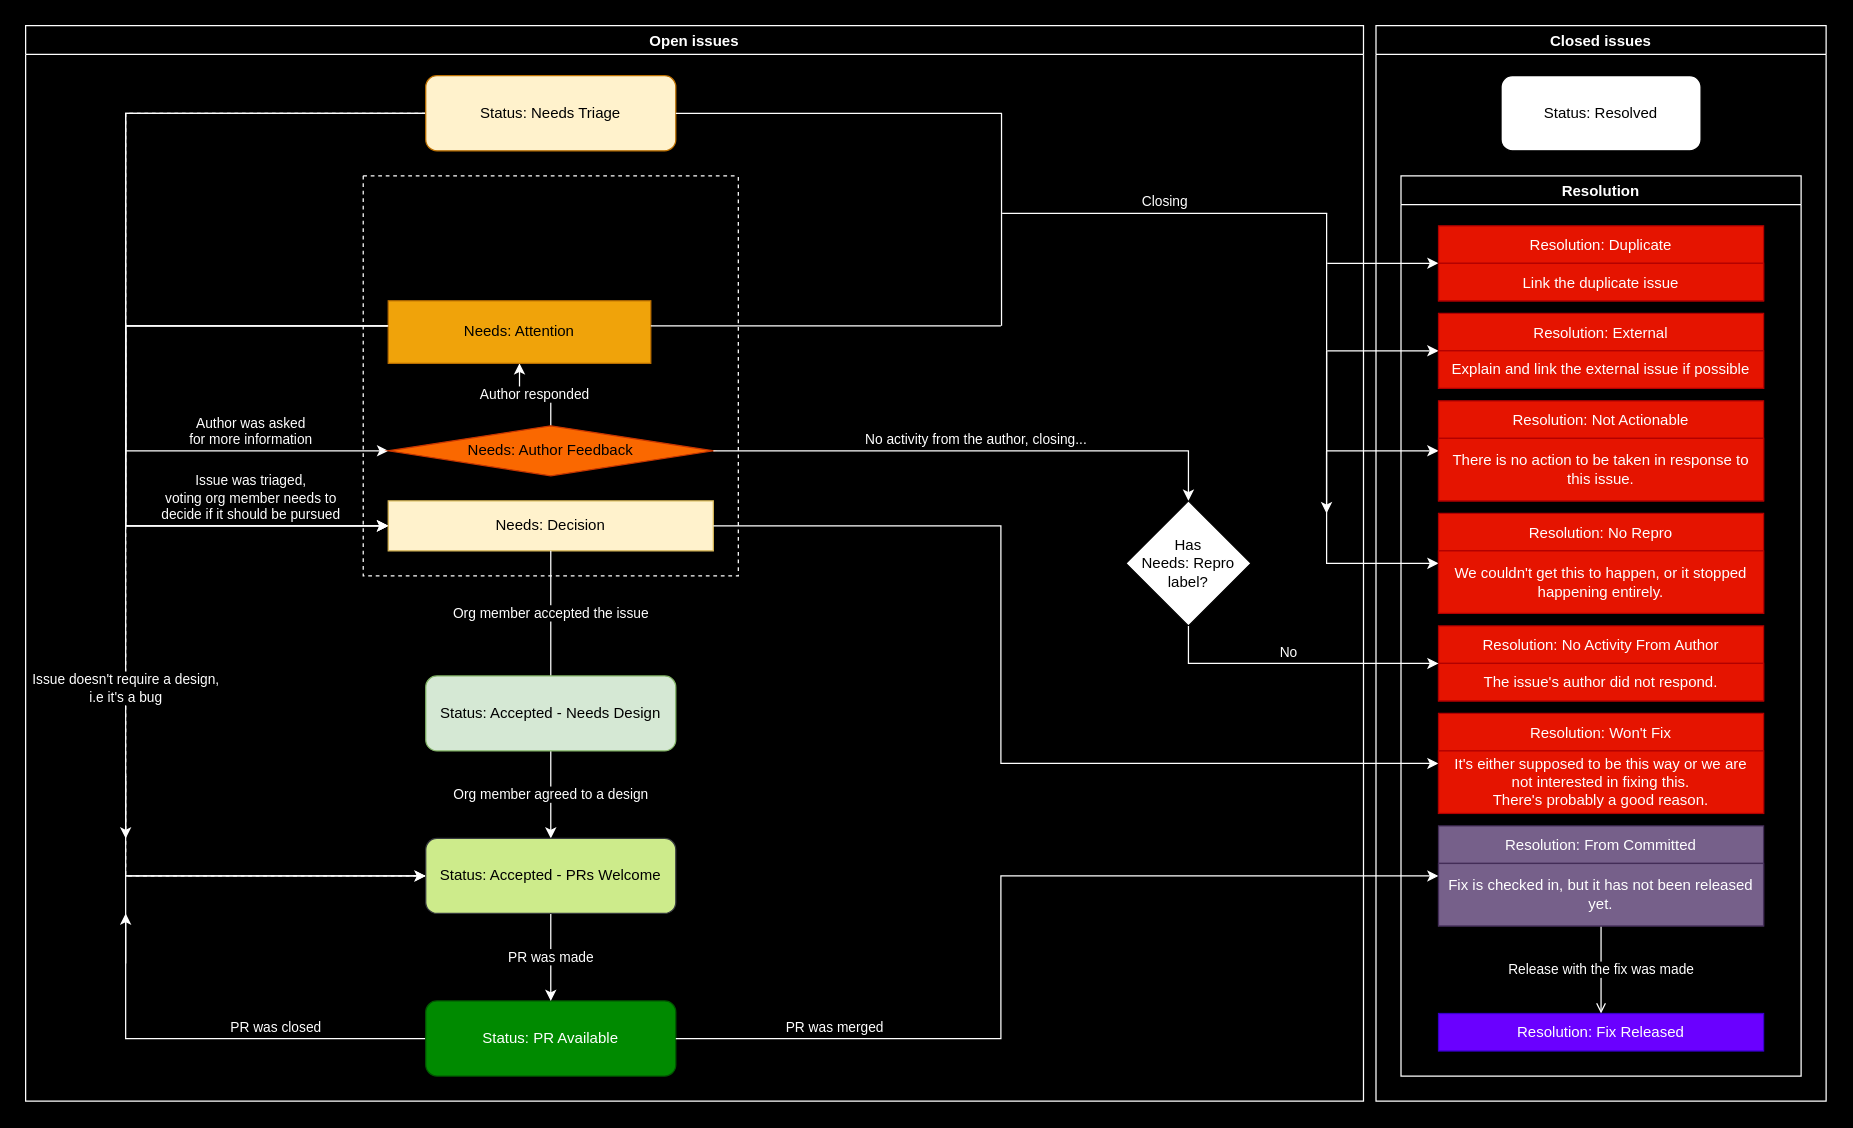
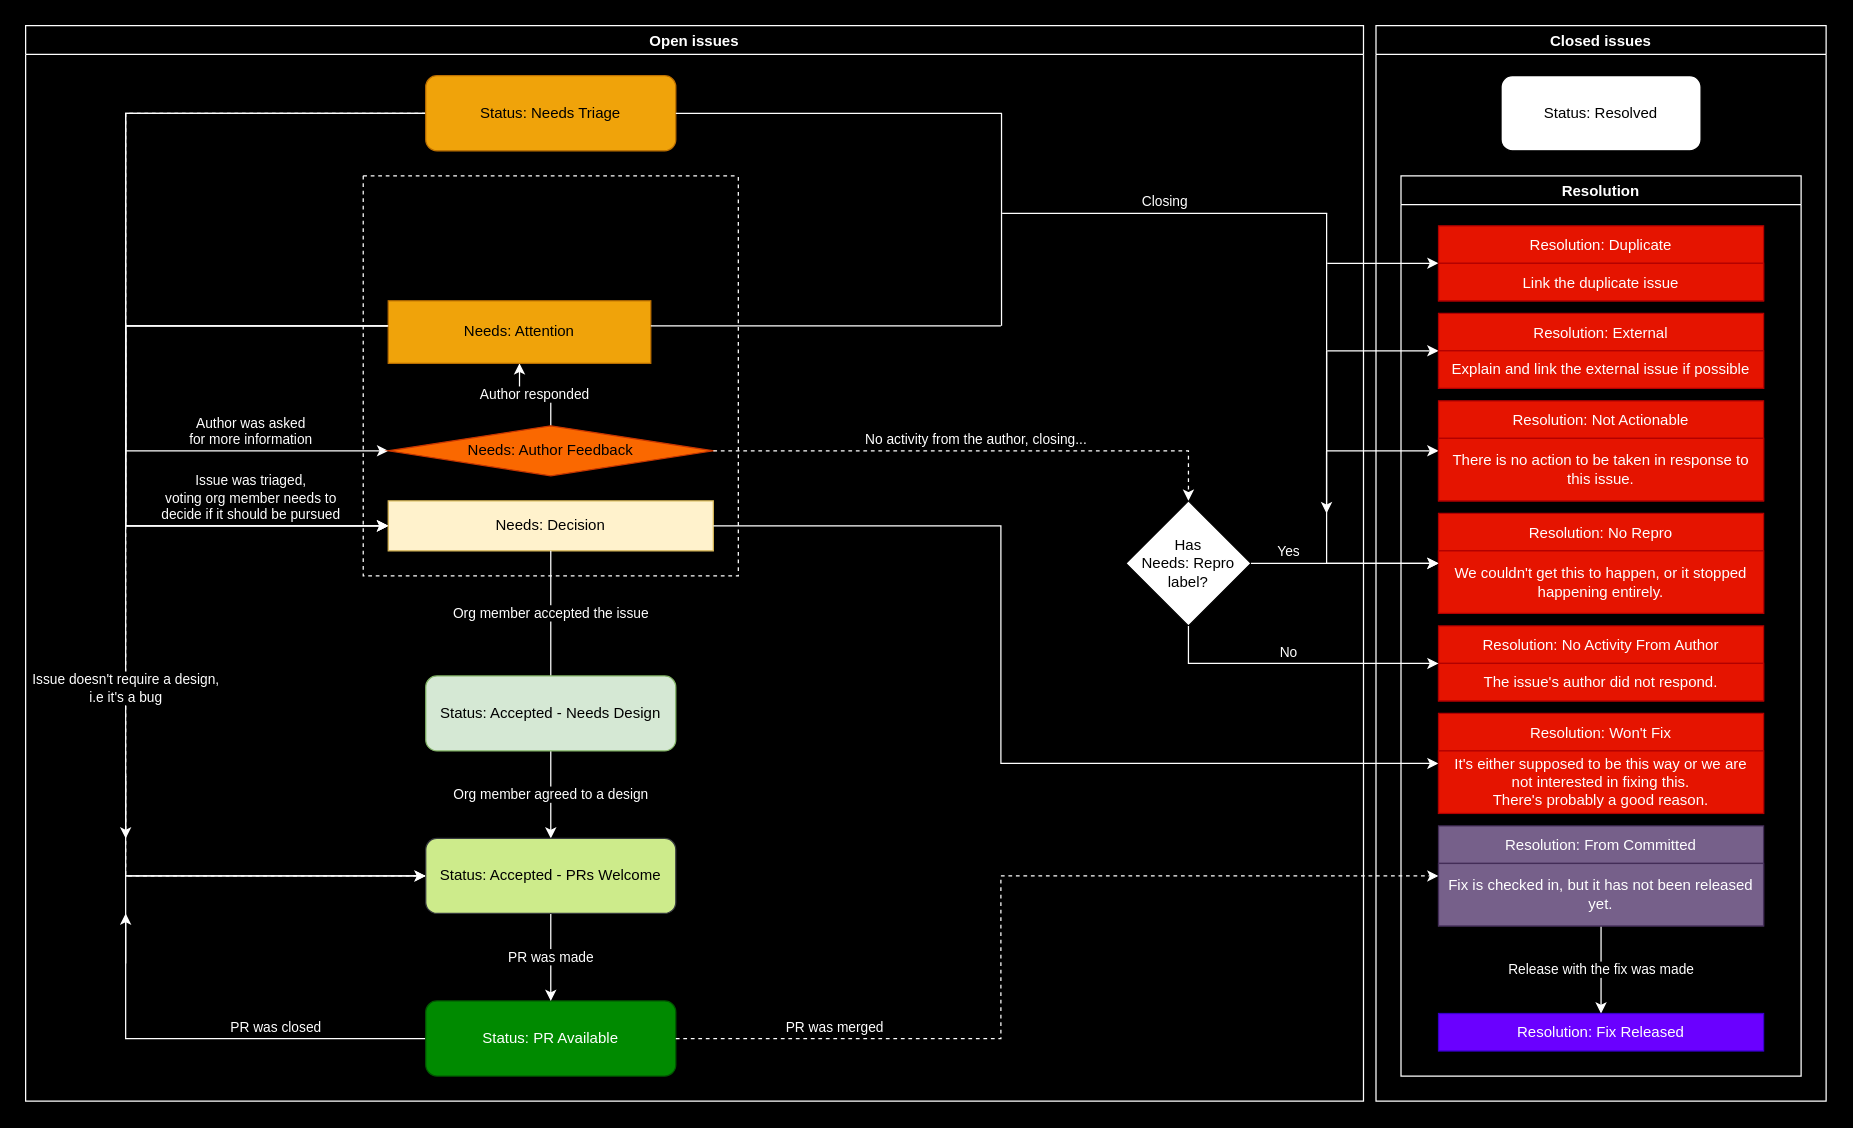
(551, 113) -> (551, 113)
(972, 451) -> (972, 451)
none -> (1287, 563)
(1001, 905) -> (1001, 905)
(1601, 1005) -> (1601, 1003)
